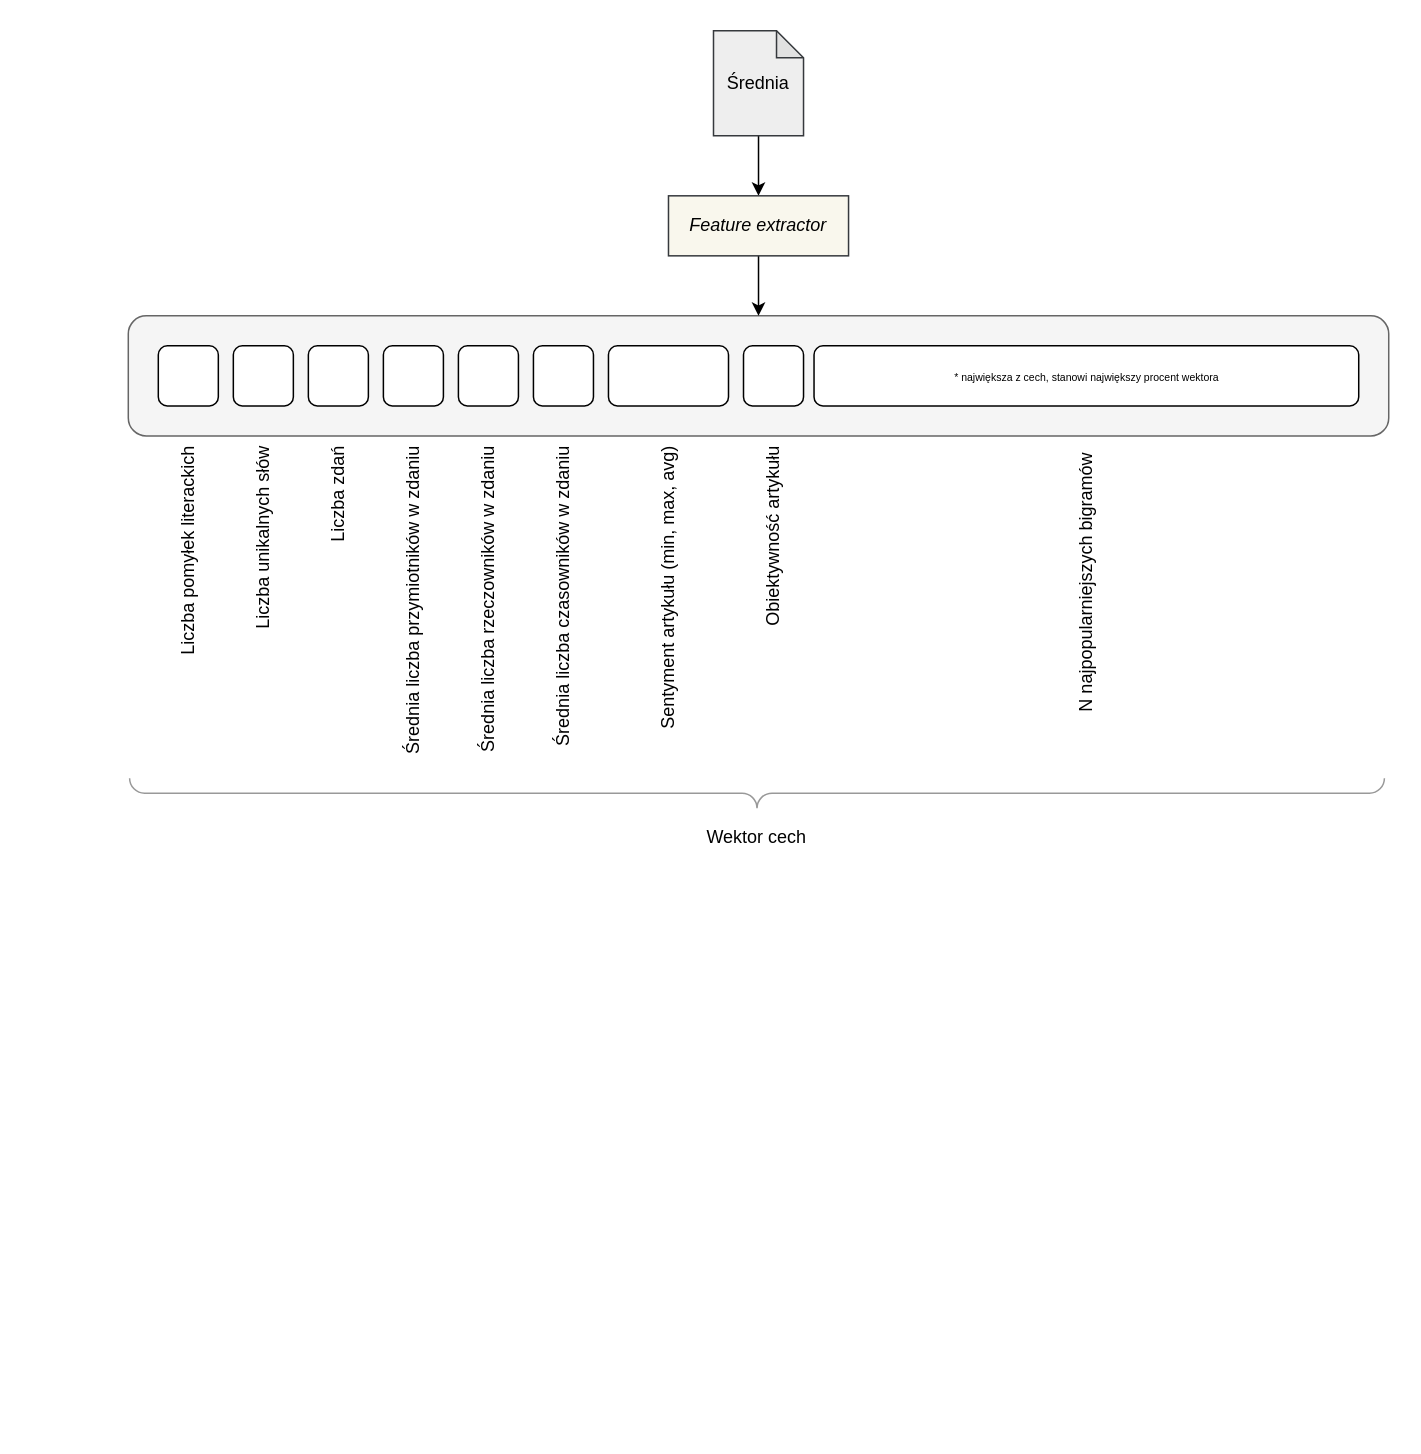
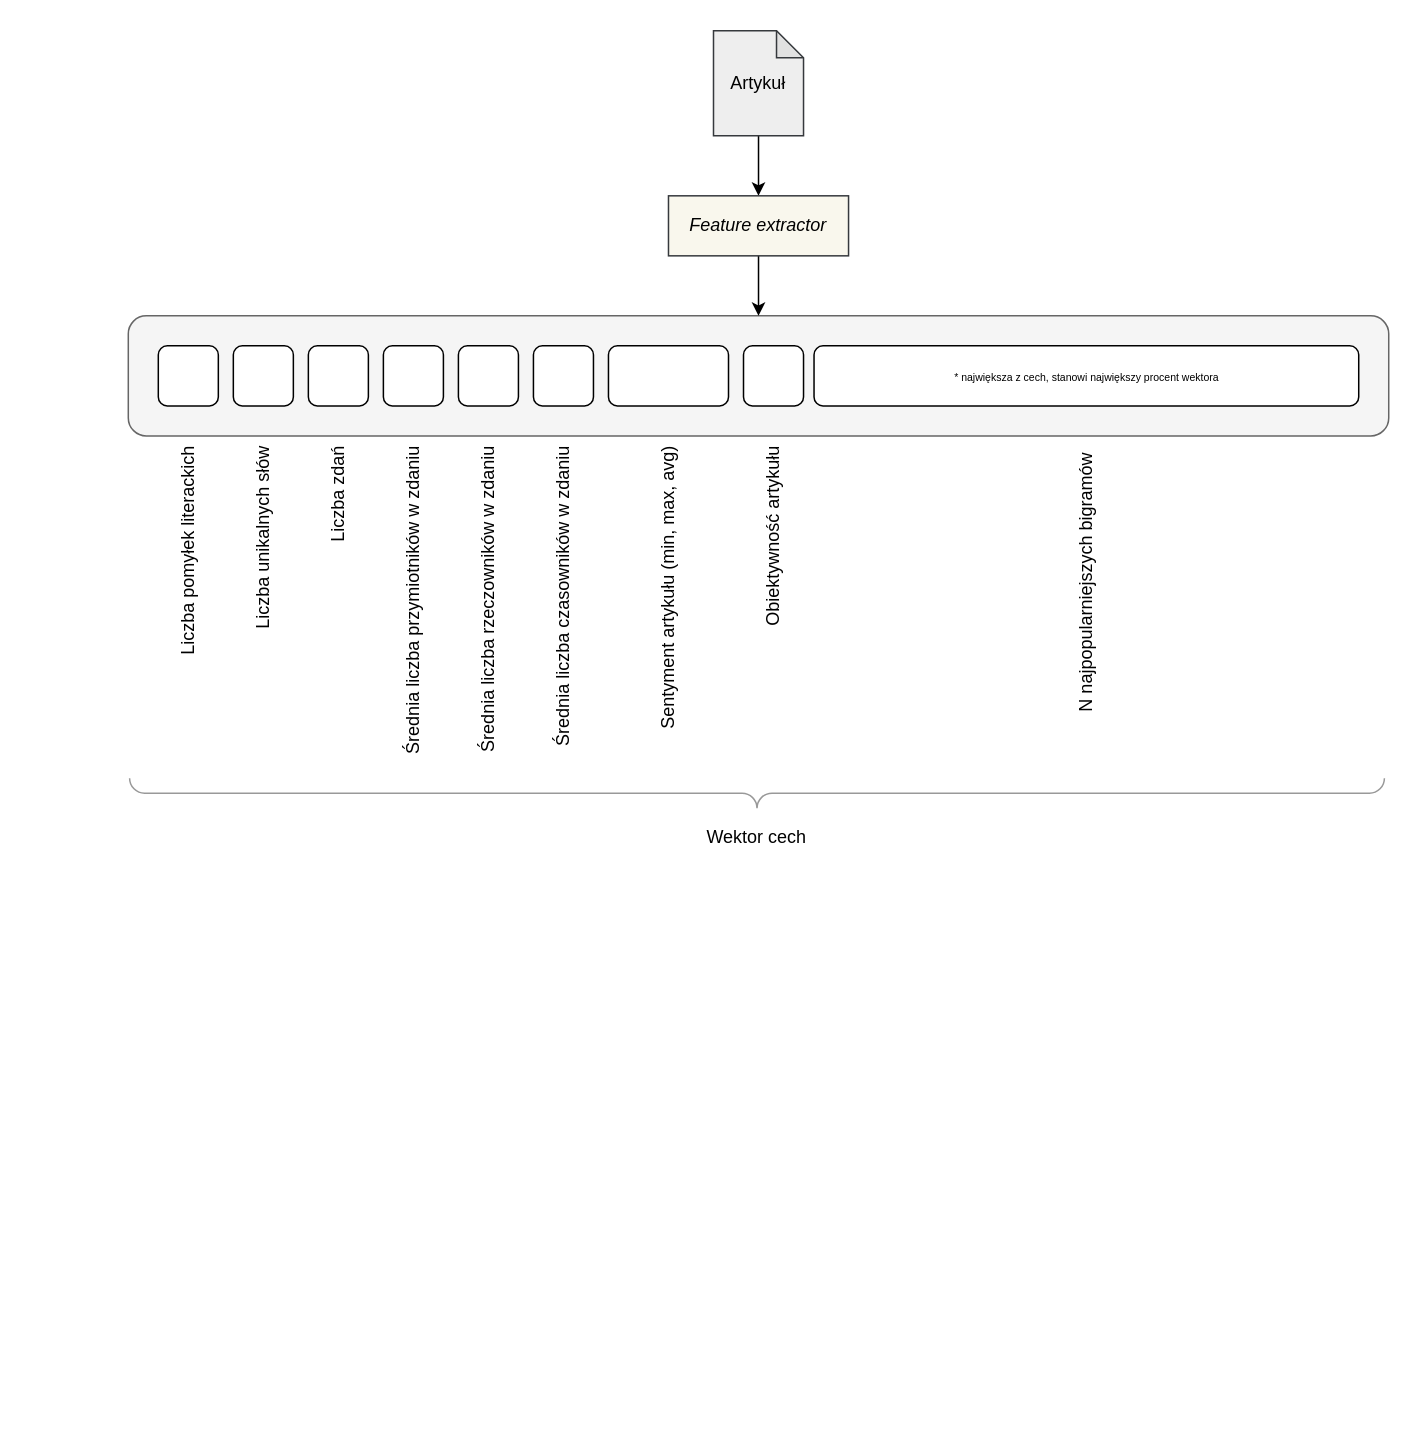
(758, 83) -> (758, 83)
